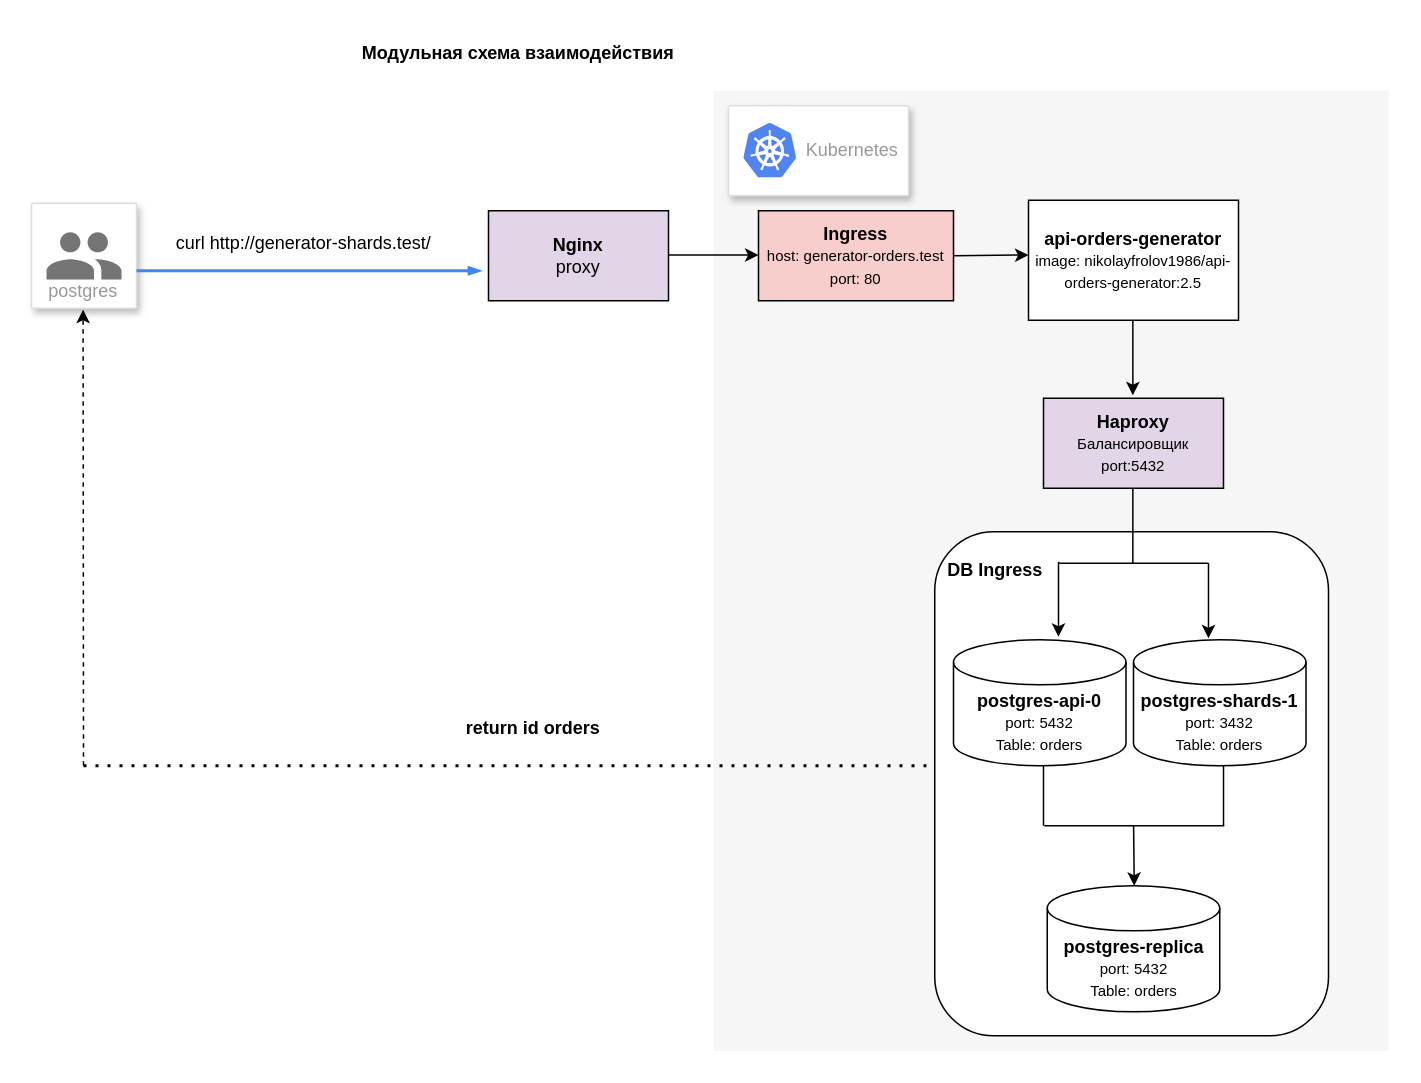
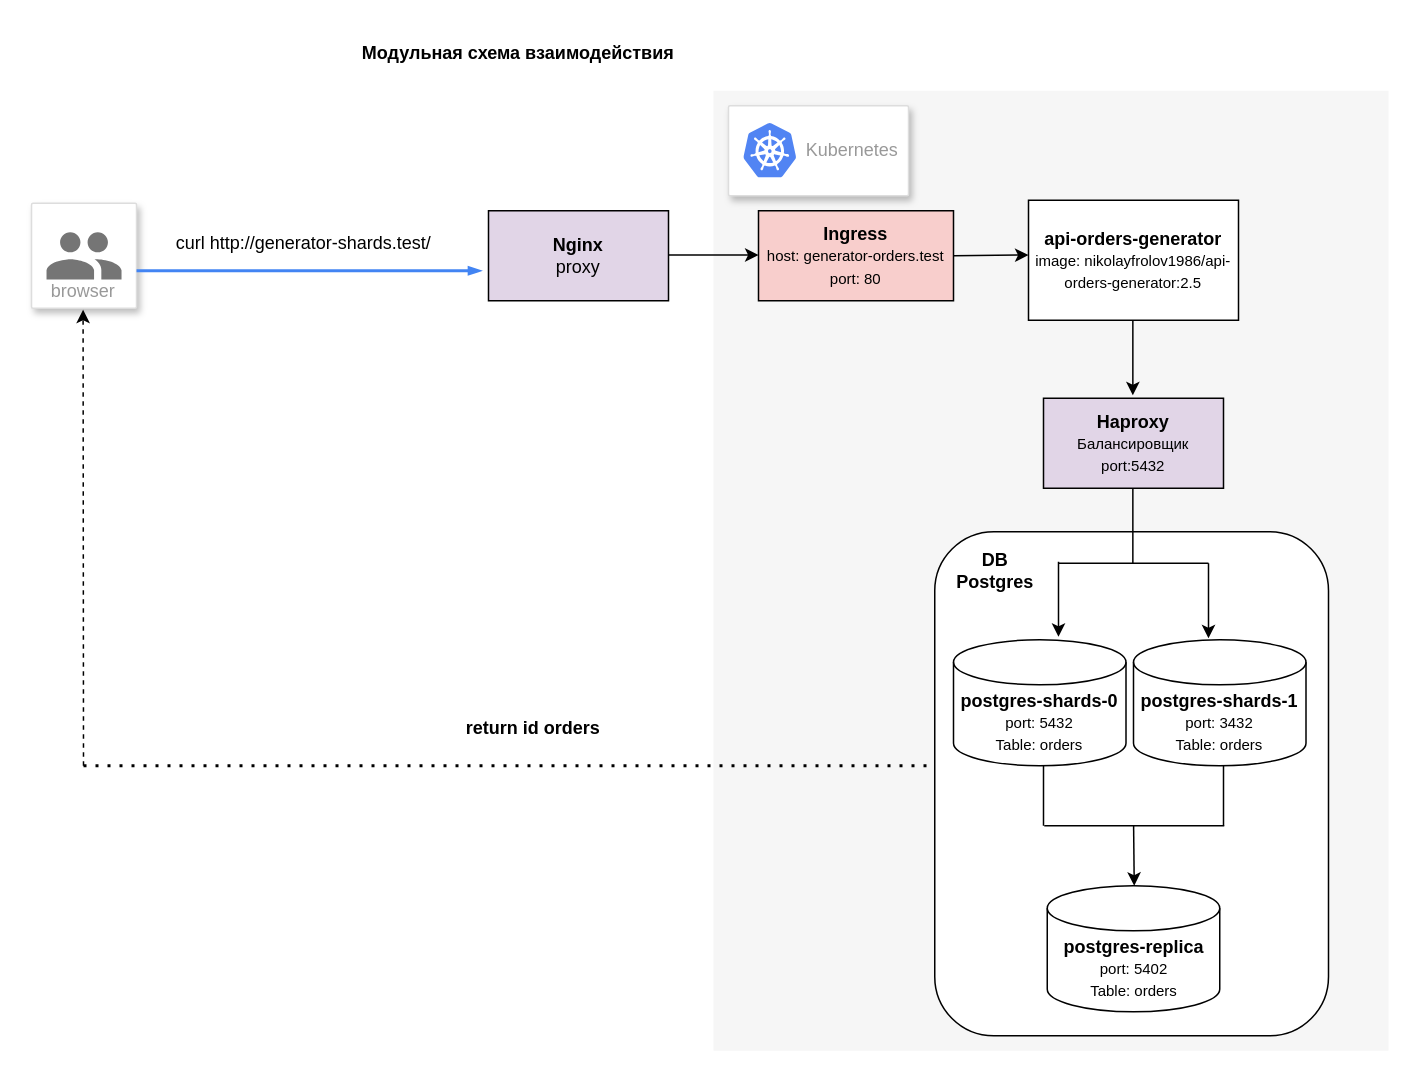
(83, 290) -> (83, 290)
(995, 571) -> (995, 571)
(1040, 722) -> (1040, 722)
(1134, 968) -> (1134, 968)
